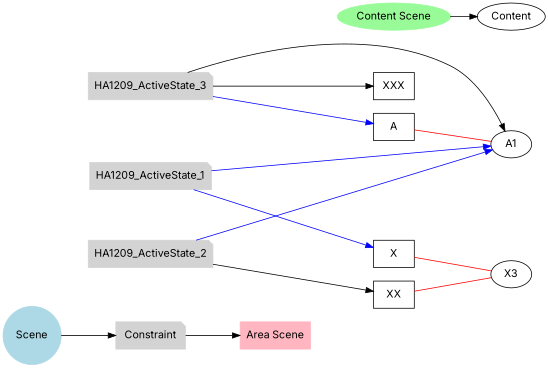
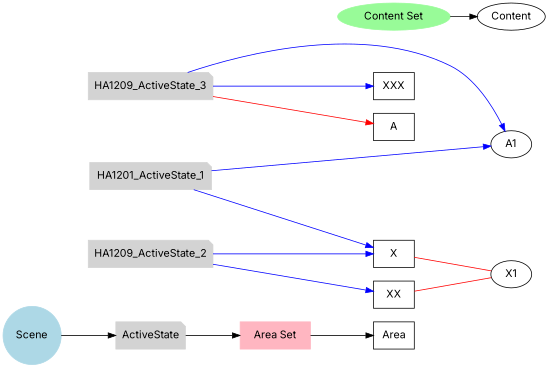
(394, 17) -> (394, 17)
(359, 45) -> (359, 45)
(289, 86) -> (289, 86)
(289, 109) -> (289, 109)
(453, 136) -> none
(151, 176) -> (151, 176)
(341, 196) -> (289, 254)
(511, 274) -> (511, 274)
(289, 277) -> (289, 277)
(151, 335) -> (151, 335)
(275, 335) -> (275, 335)
none -> (394, 335)
